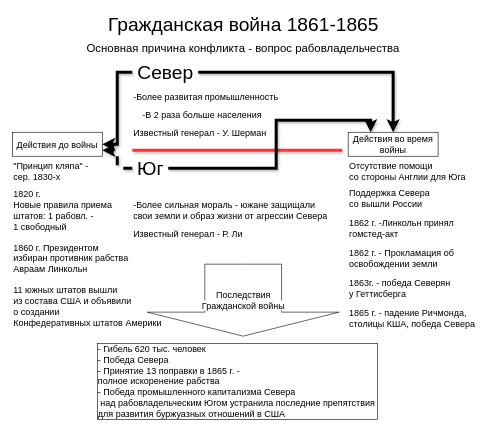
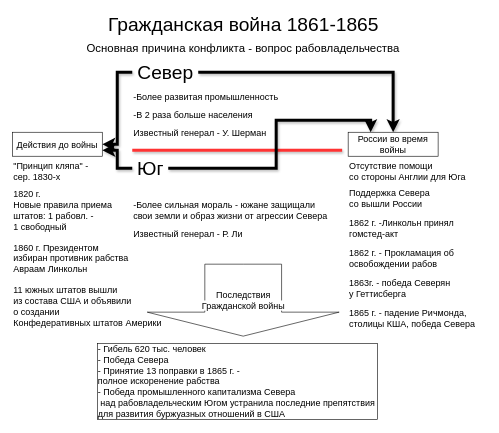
(204, 114) -> (195, 114)
(393, 144) -> (393, 144)
(117, 163) -> (117, 163)
(404, 258) -> (404, 258)
